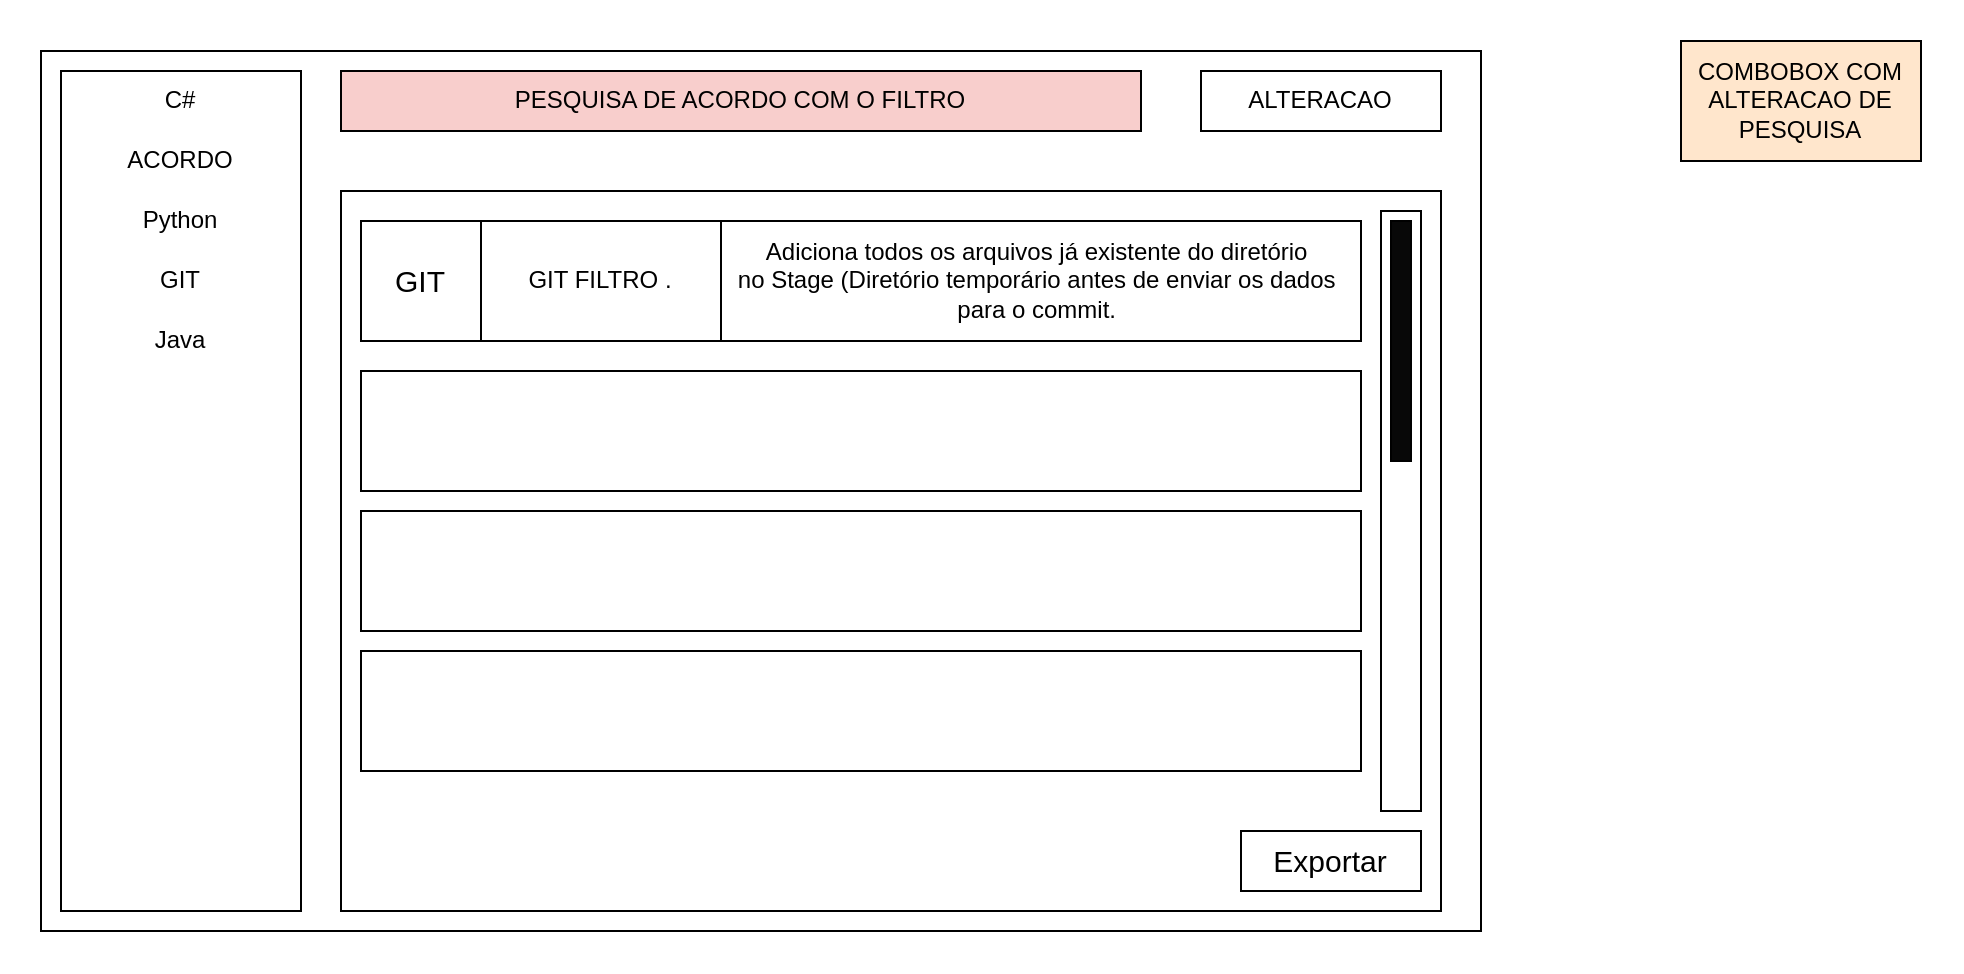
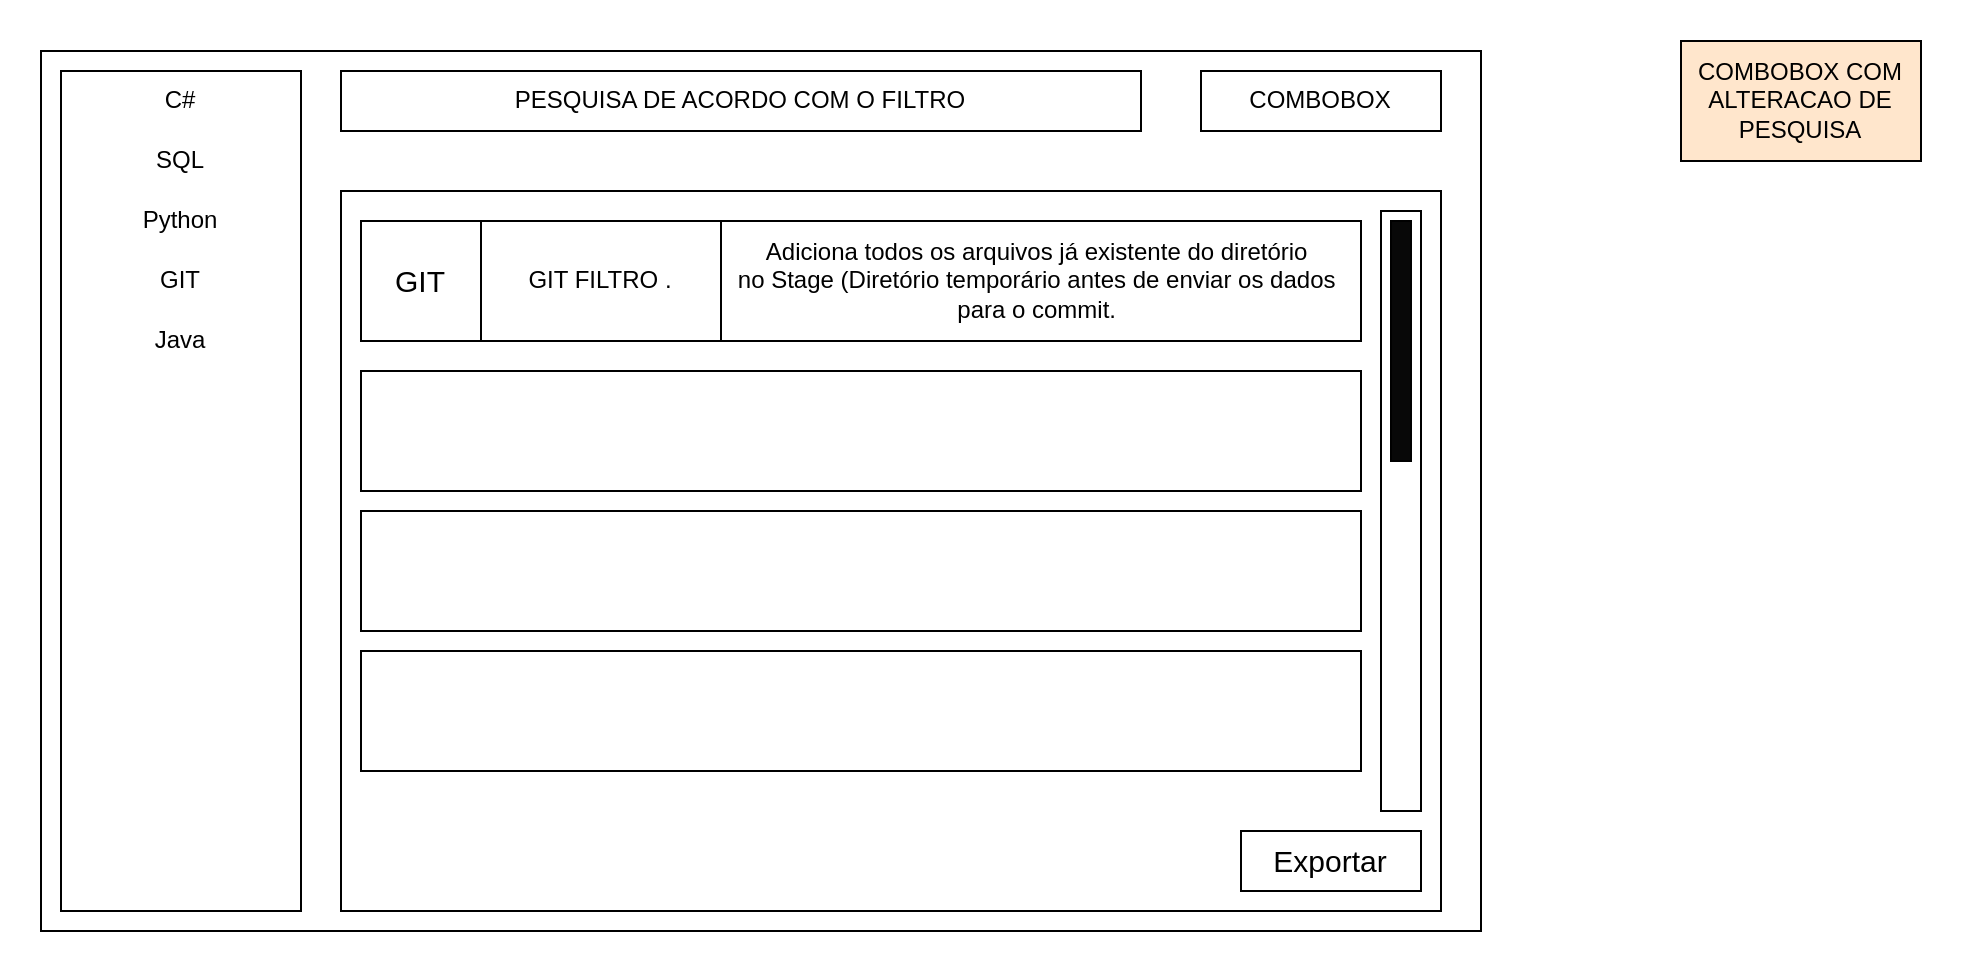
(741, 101) -> (741, 101)
(1321, 101) -> (1321, 101)
(181, 161) -> (181, 161)
